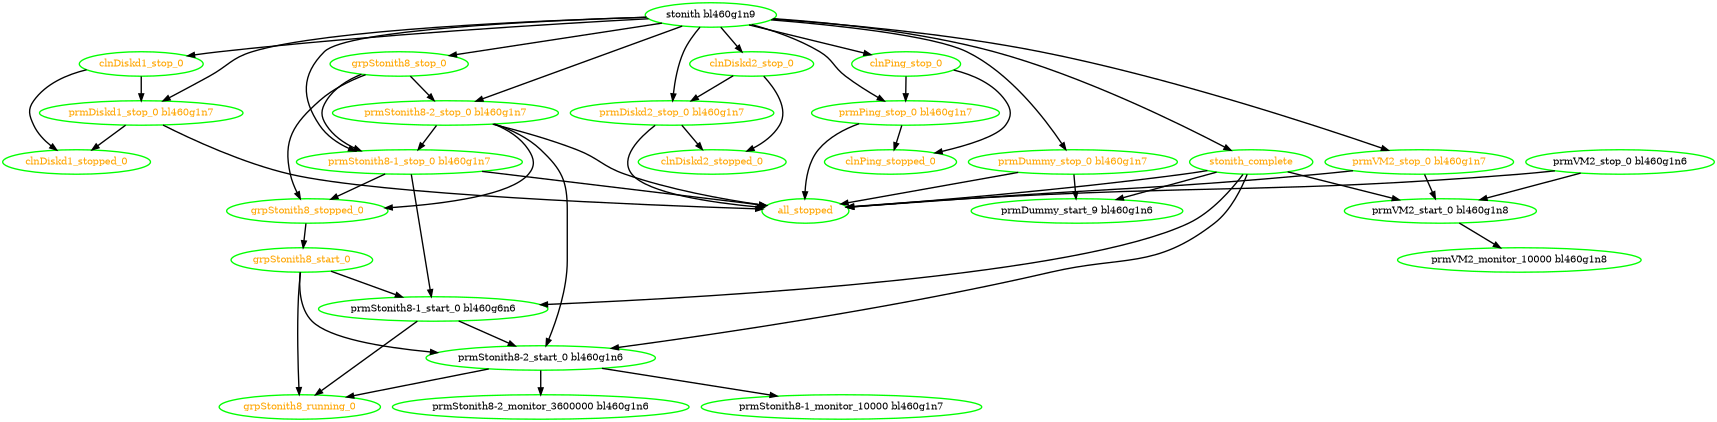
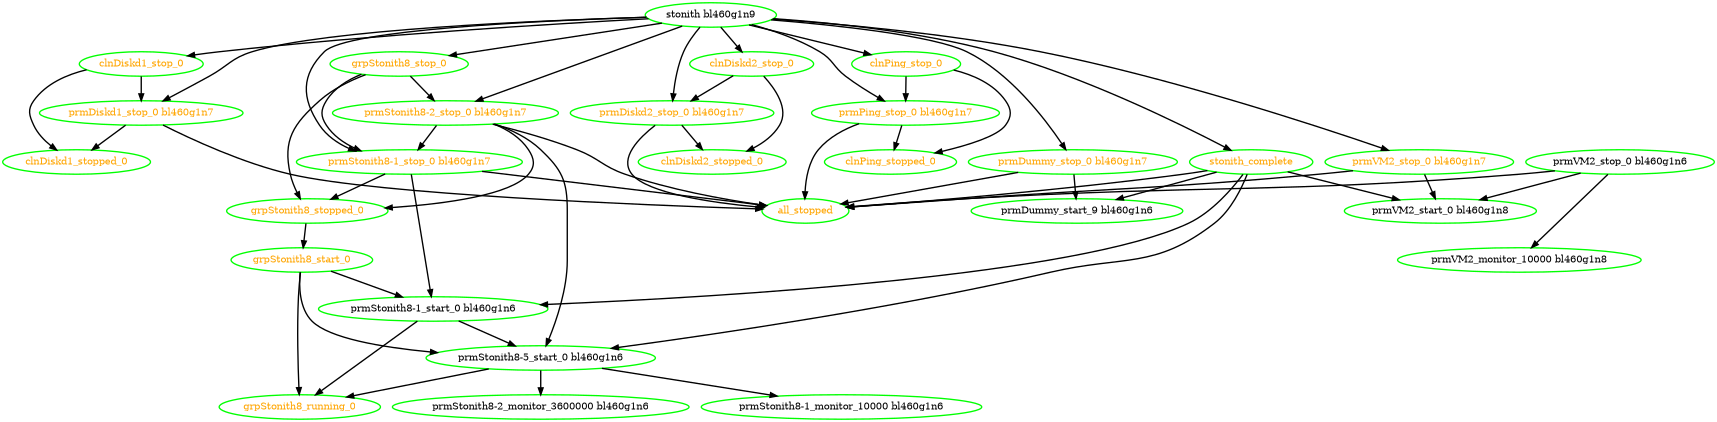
(1477, 234) -> (1572, 208)
(433, 309) -> (433, 309)
(541, 358) -> (541, 358)
(842, 407) -> (842, 407)
